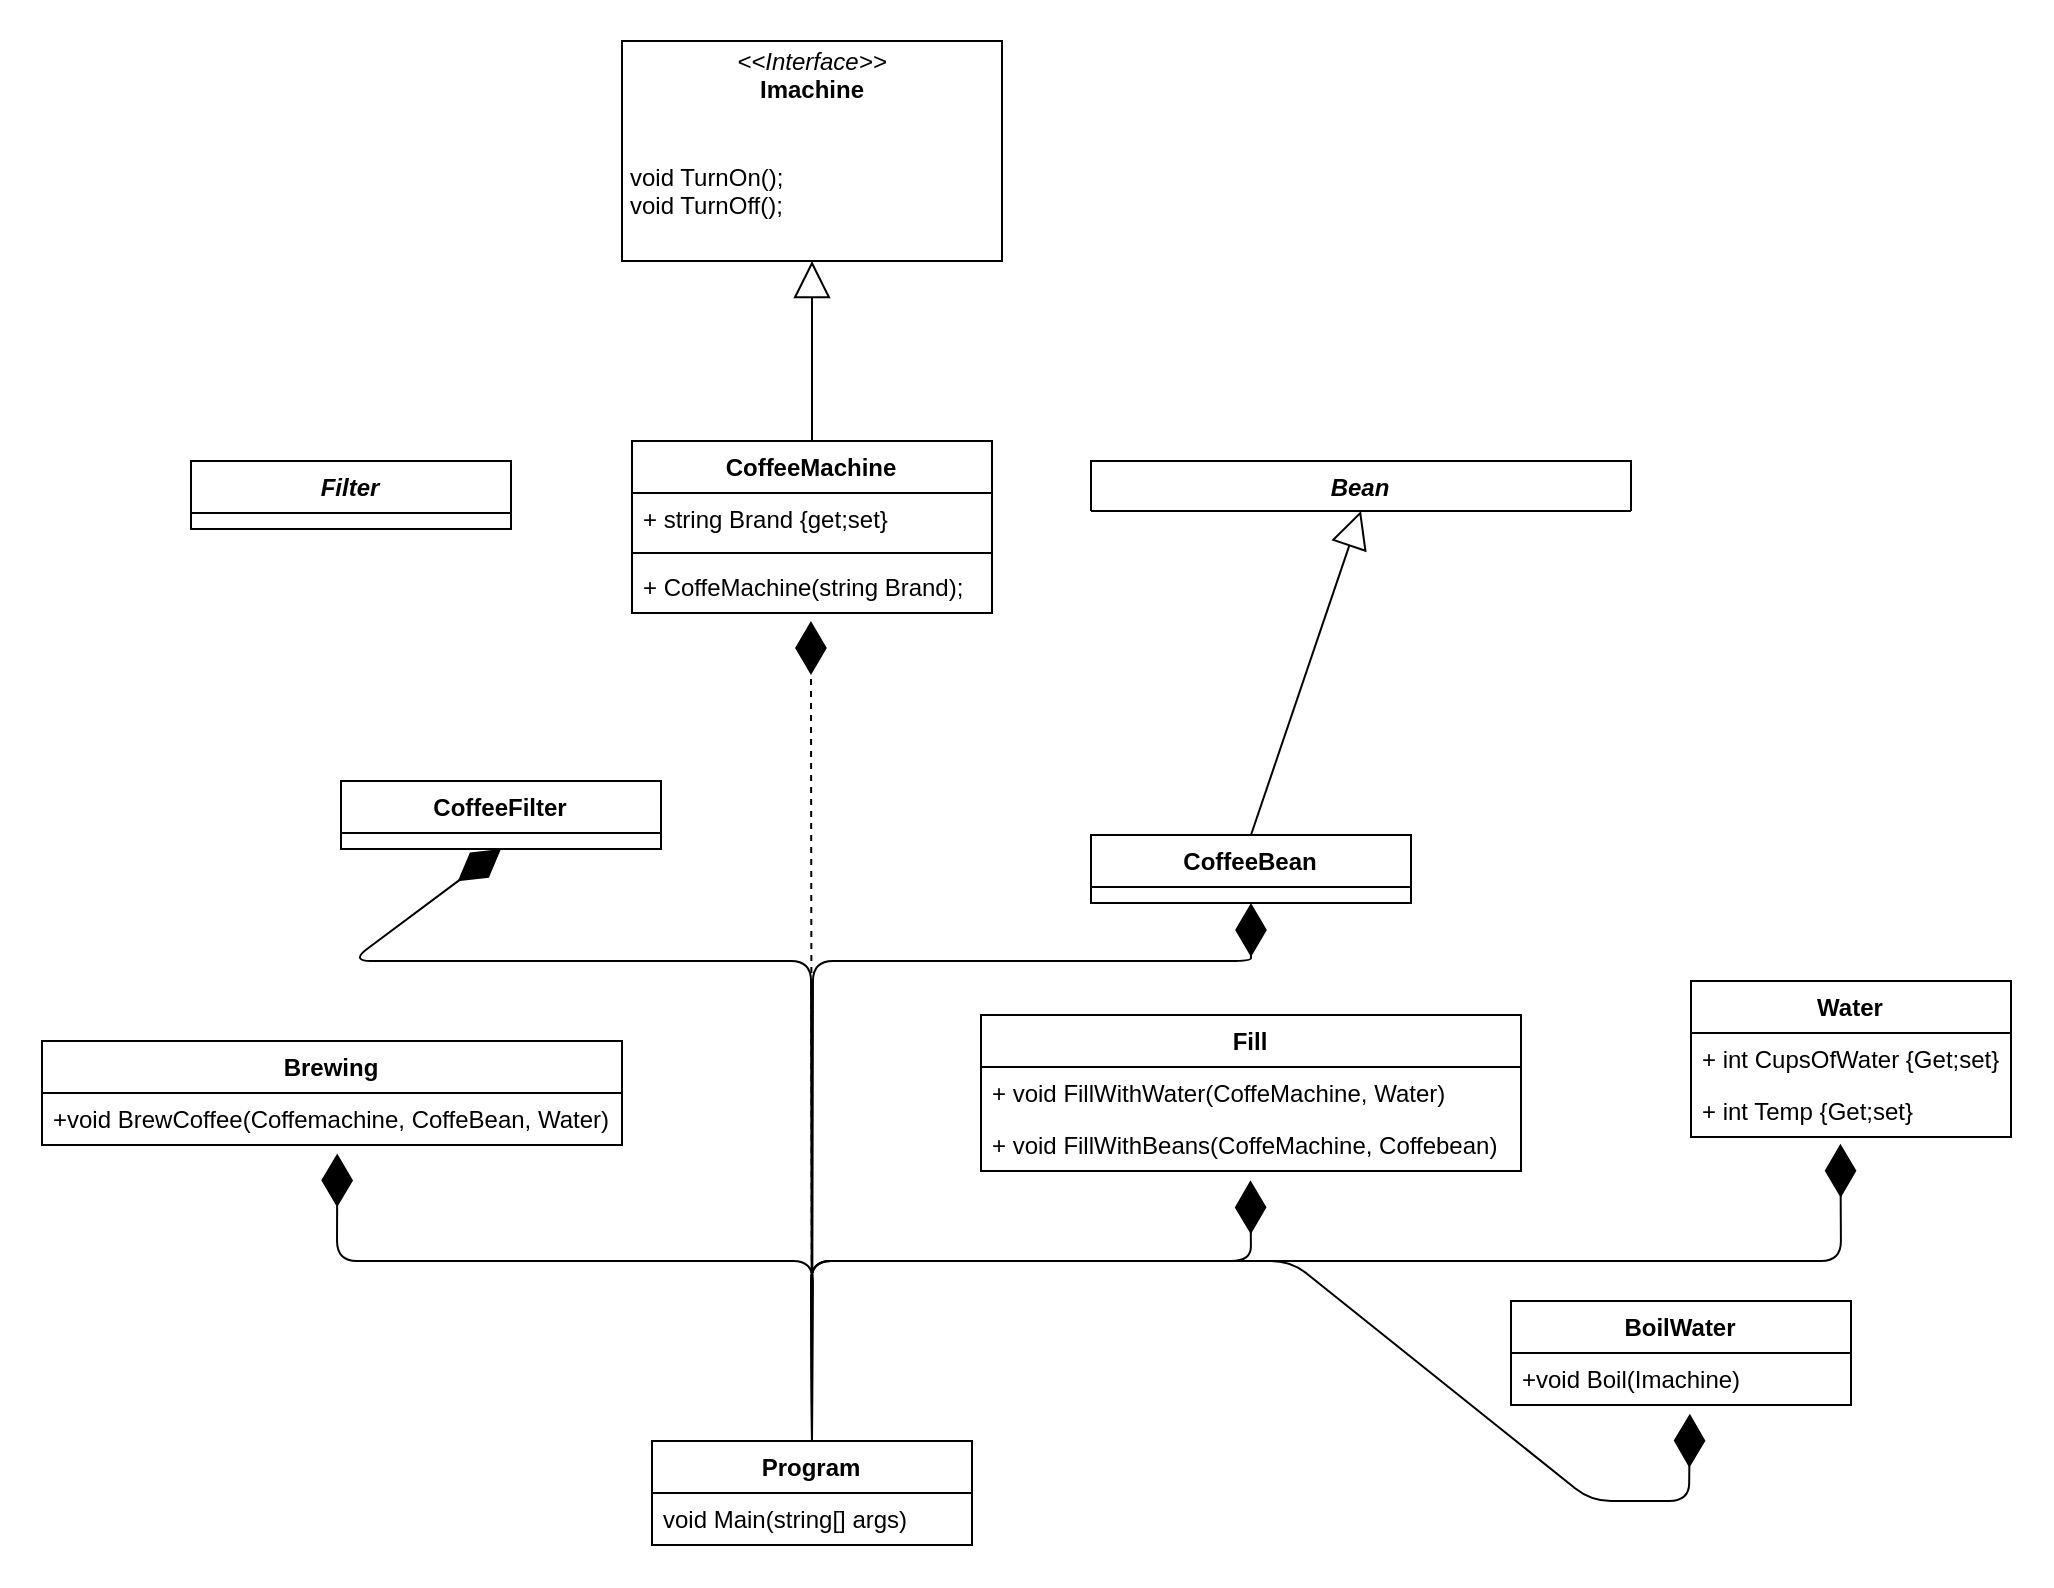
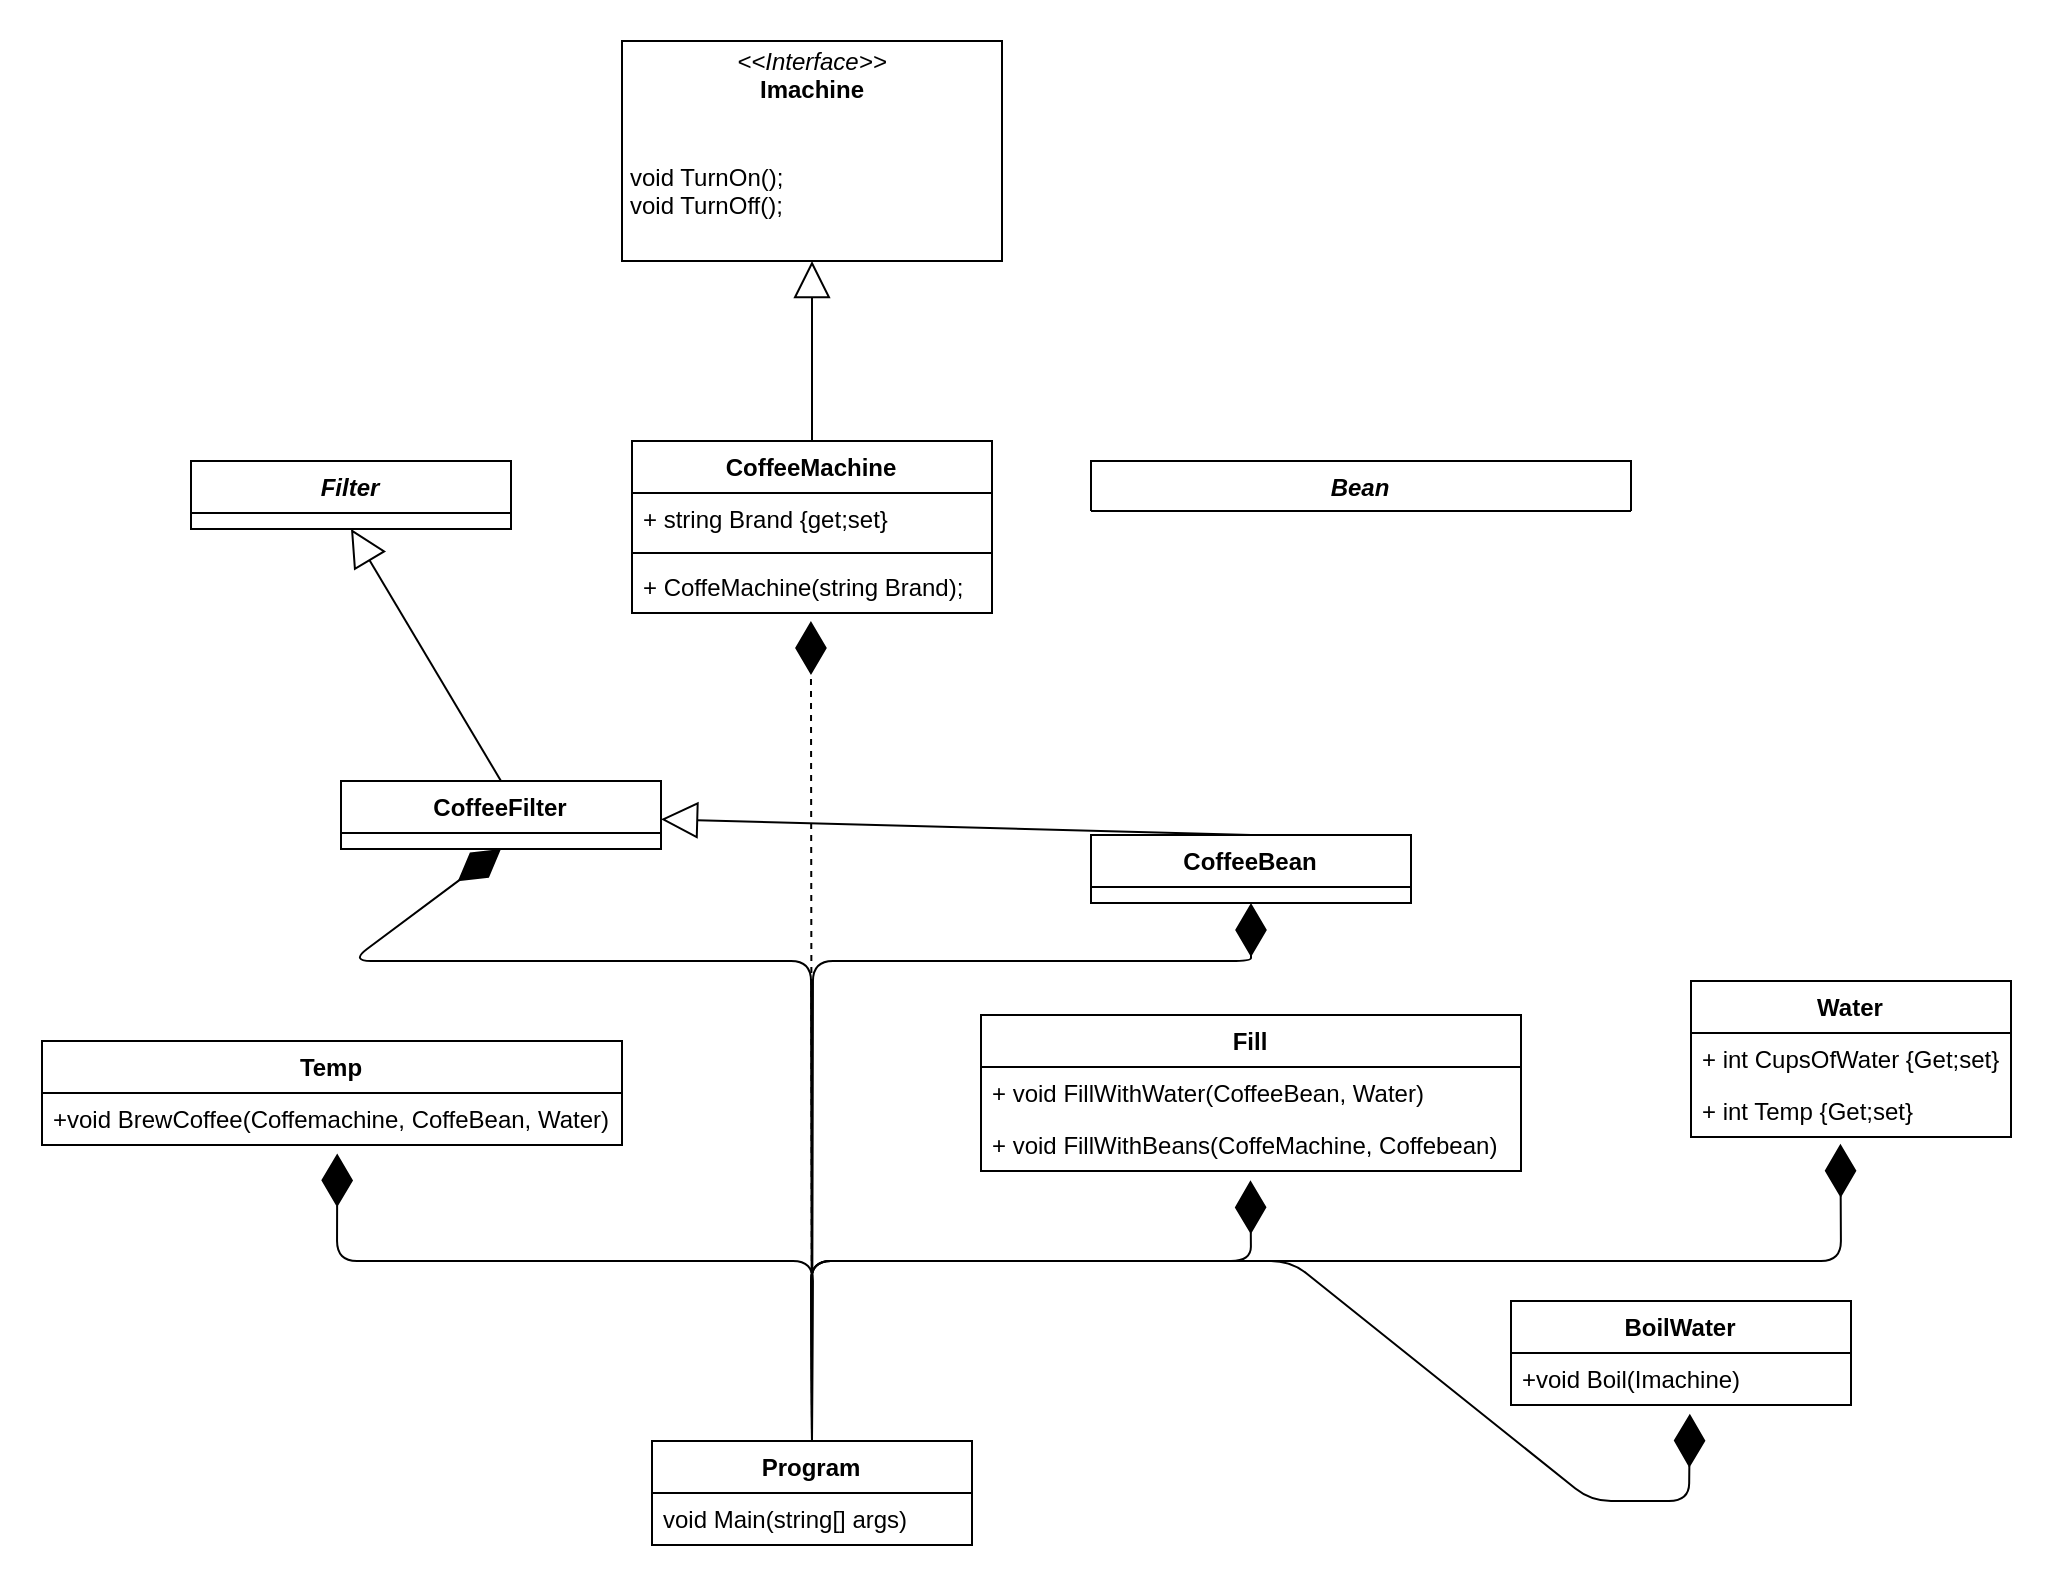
none -> (436, 671)
(1300, 691) -> (966, 827)
(331, 1068) -> (331, 1068)
(1236, 1094) -> (1226, 1094)
